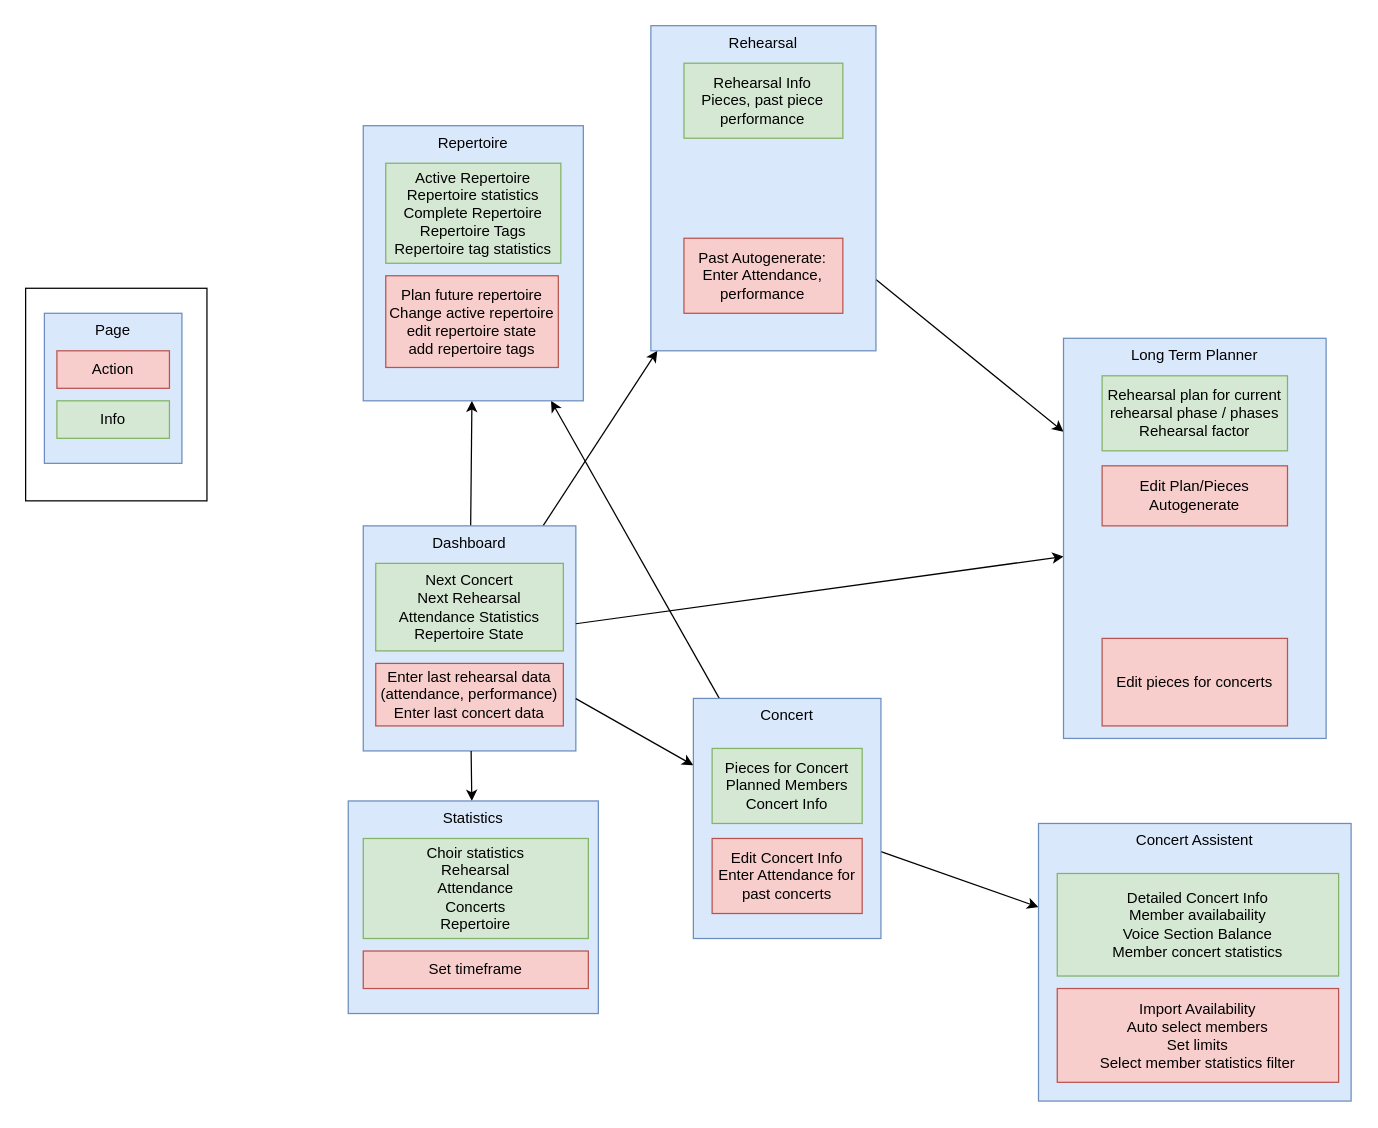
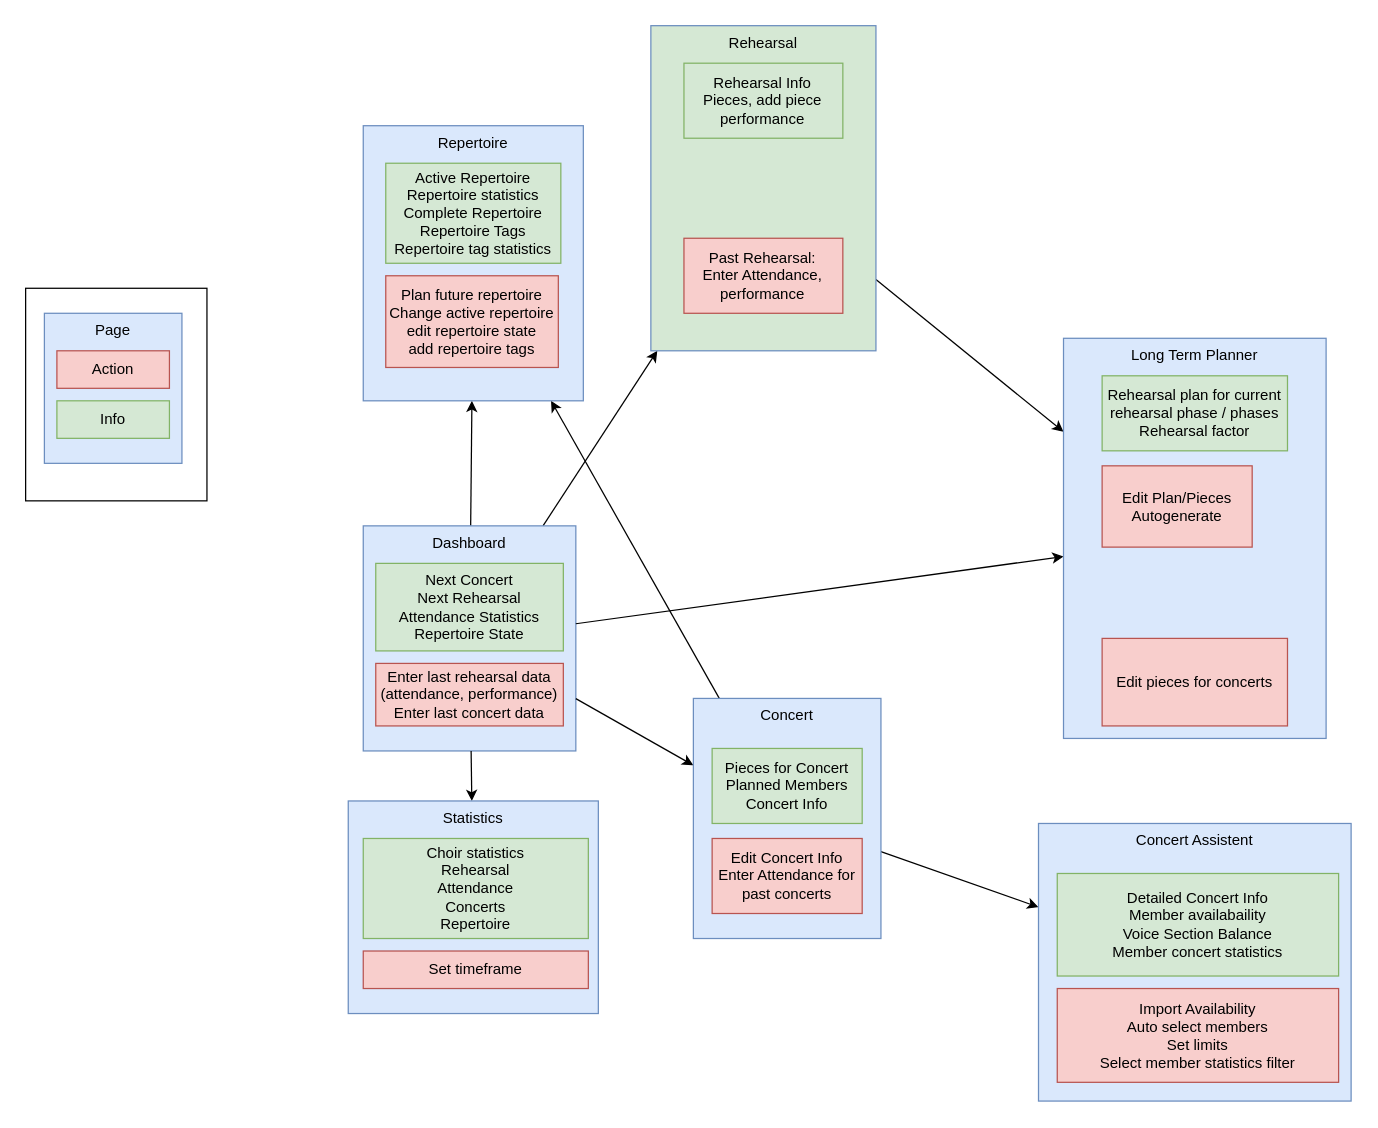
(763, 101) -> (763, 101)
(763, 188) -> (763, 188)
(763, 276) -> (763, 276)
(1194, 496) -> (1177, 506)
